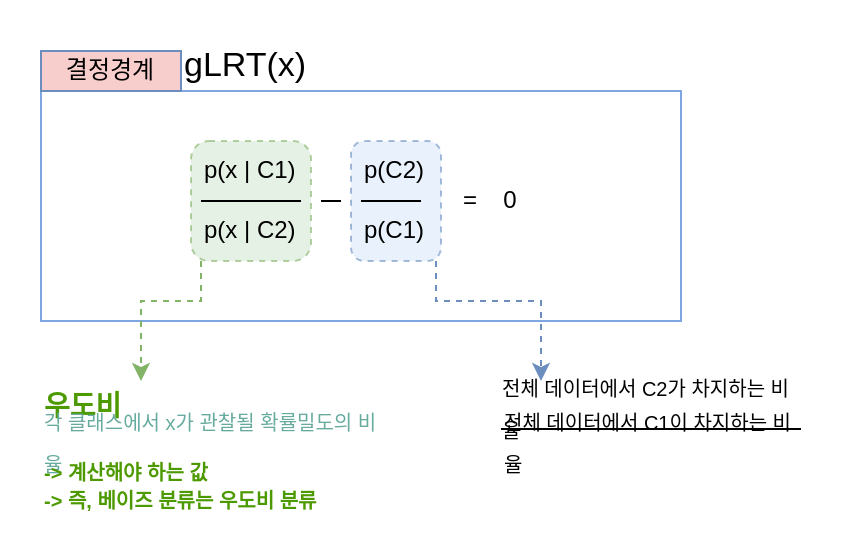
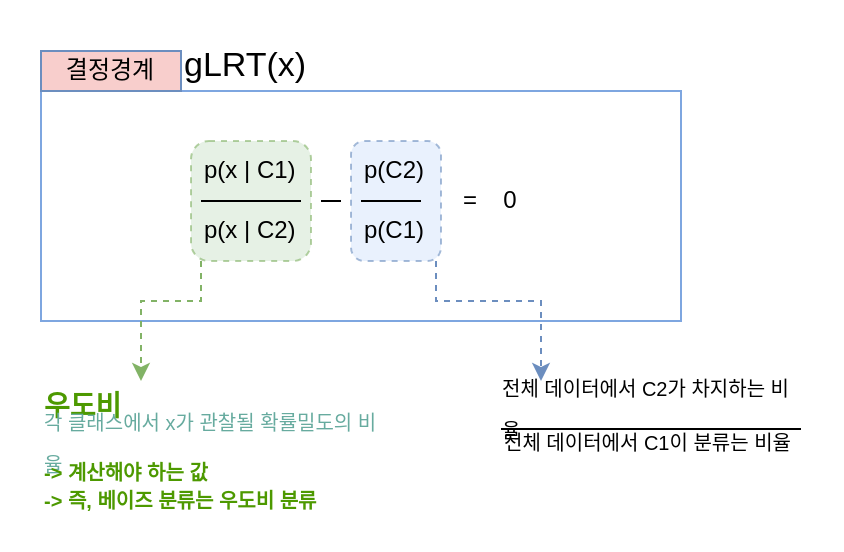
(653, 441) -> (653, 441)
